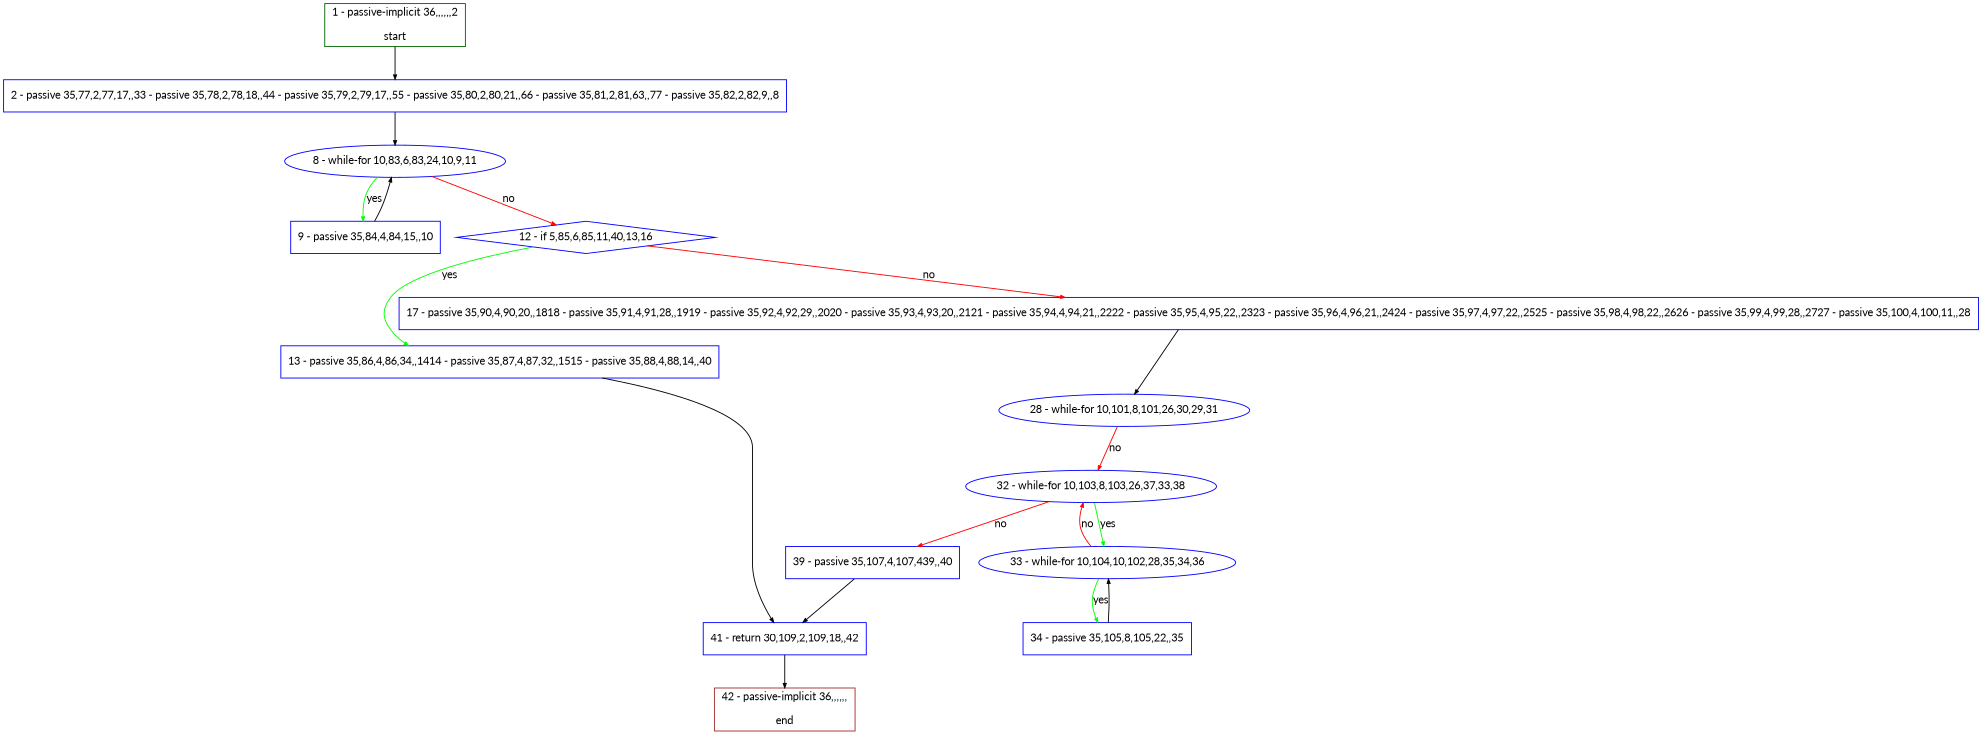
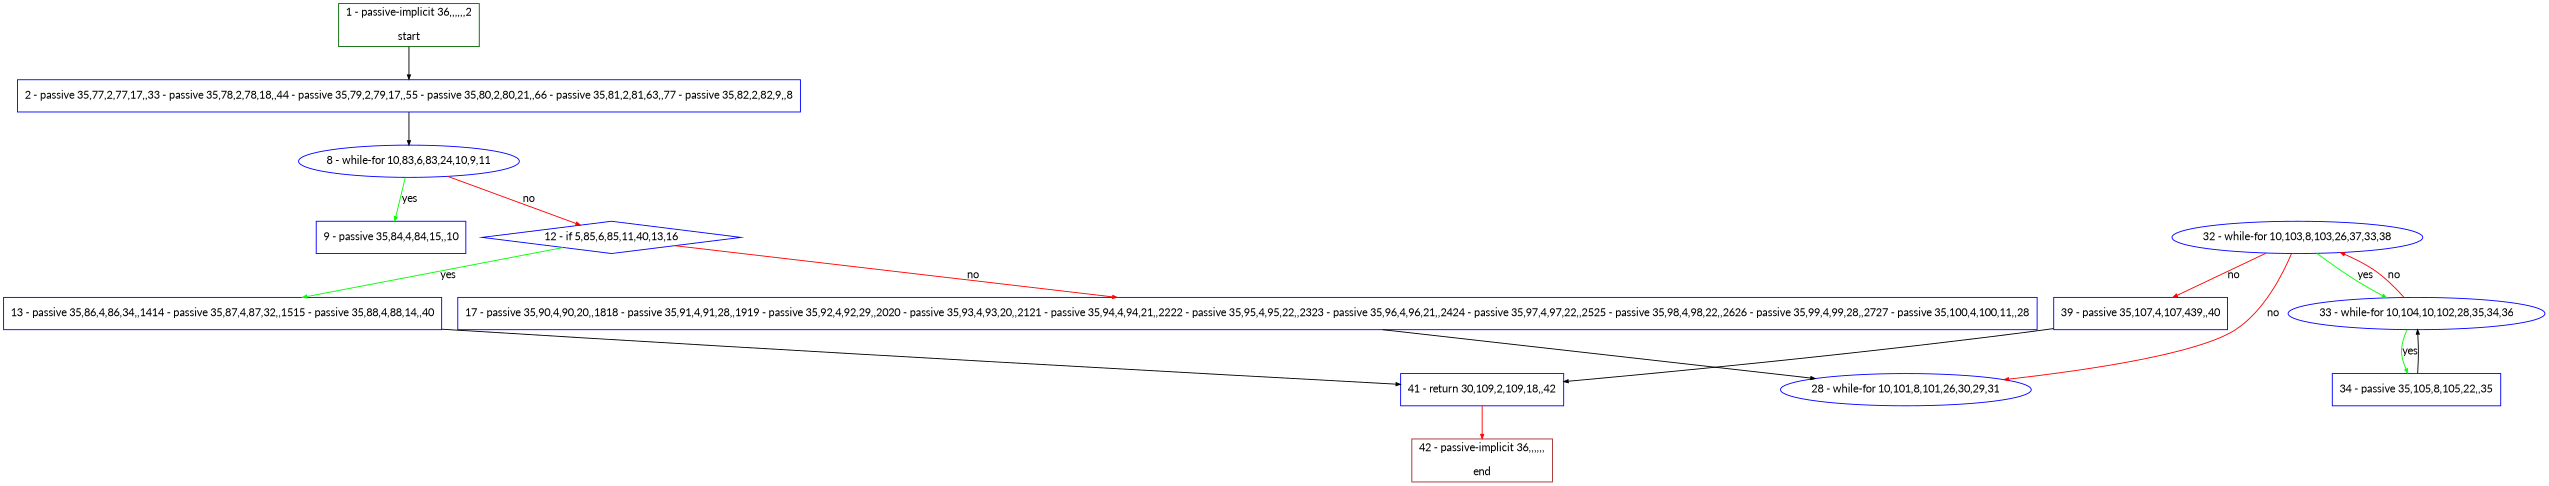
(384, 202) -> none
(1109, 446) -> (2171, 353)
(785, 669) -> (1482, 420)
